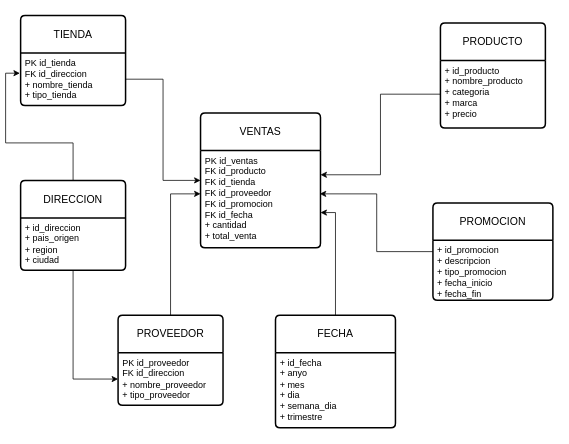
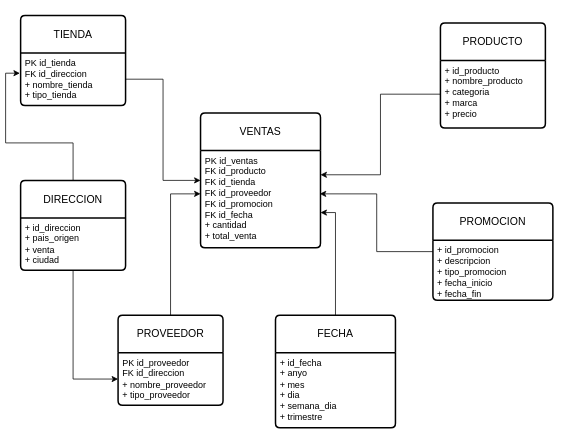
(56, 245) -> (56, 245)
